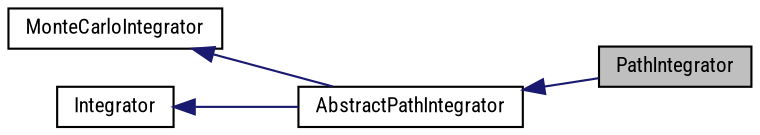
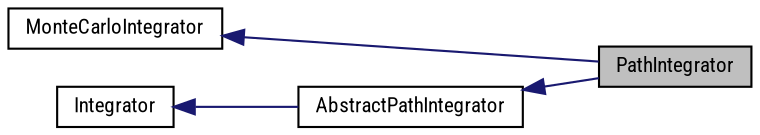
(273, 70) -> (421, 49)
